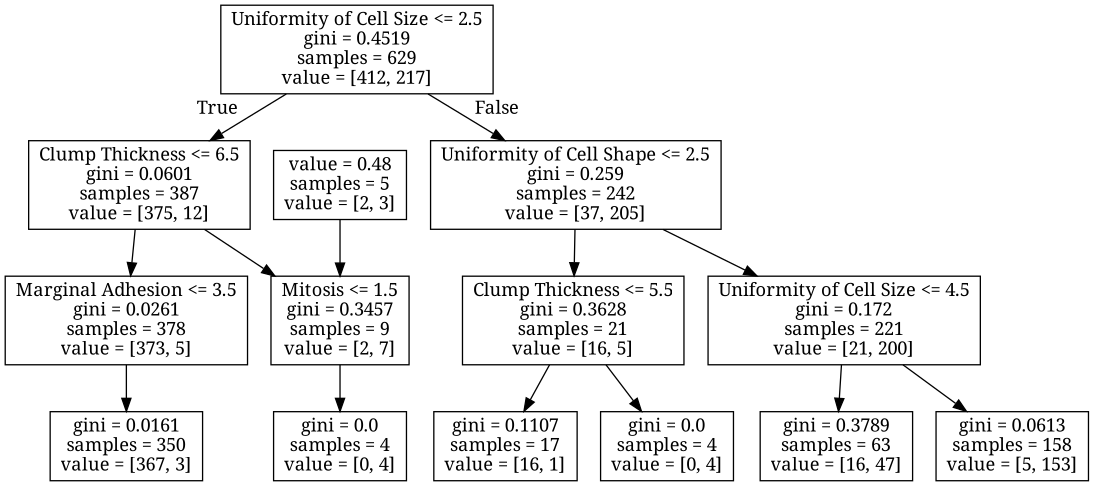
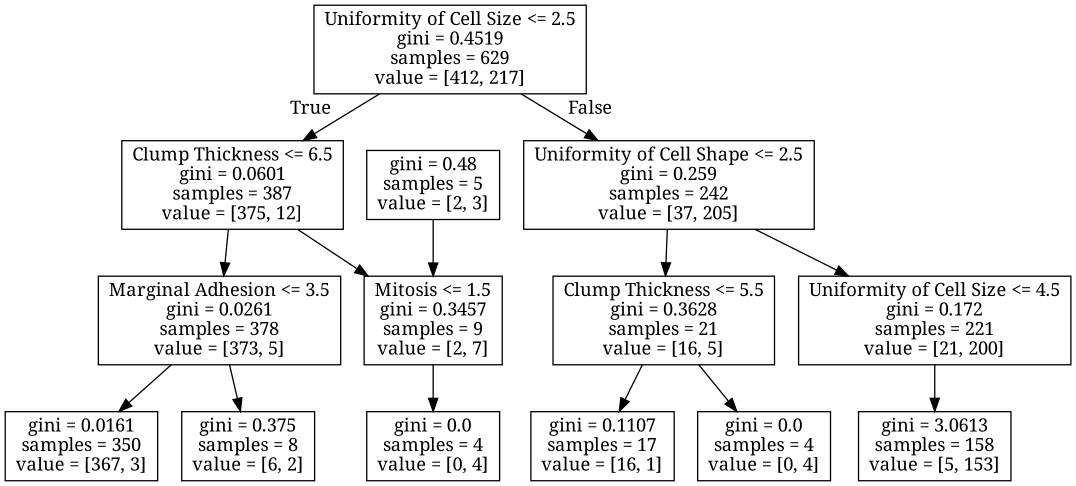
(340, 185) -> (433, 185)
none -> (248, 446)
(836, 446) -> none
(1012, 446) -> (935, 446)
